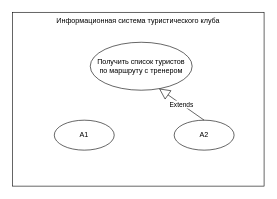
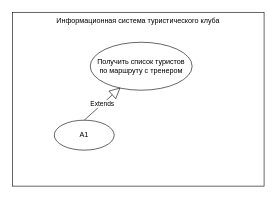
none -> (98, 108)
(186, 108) -> none
(204, 135) -> none
